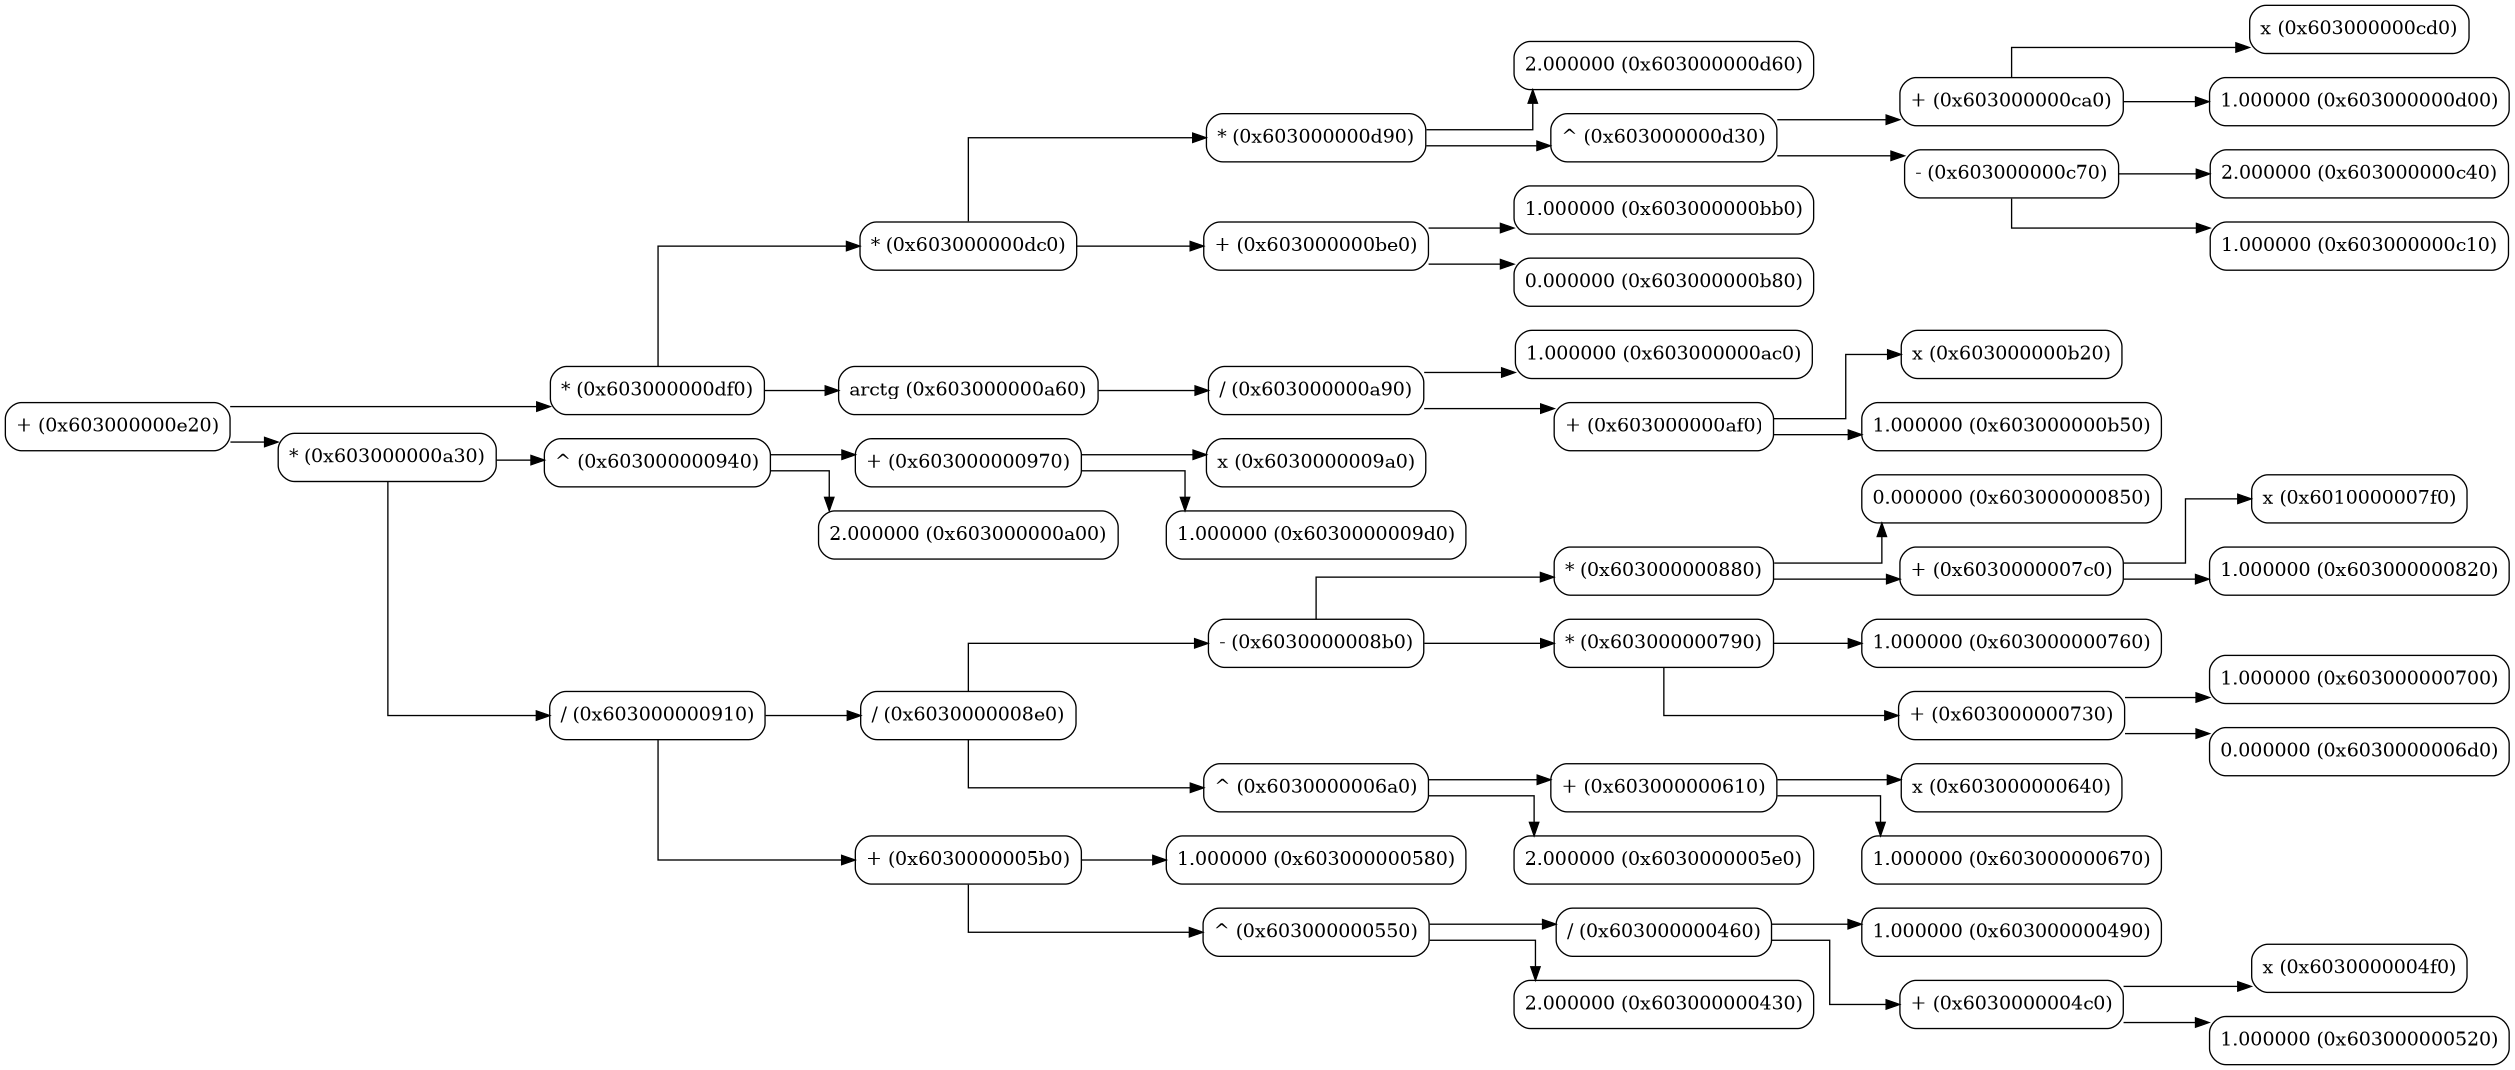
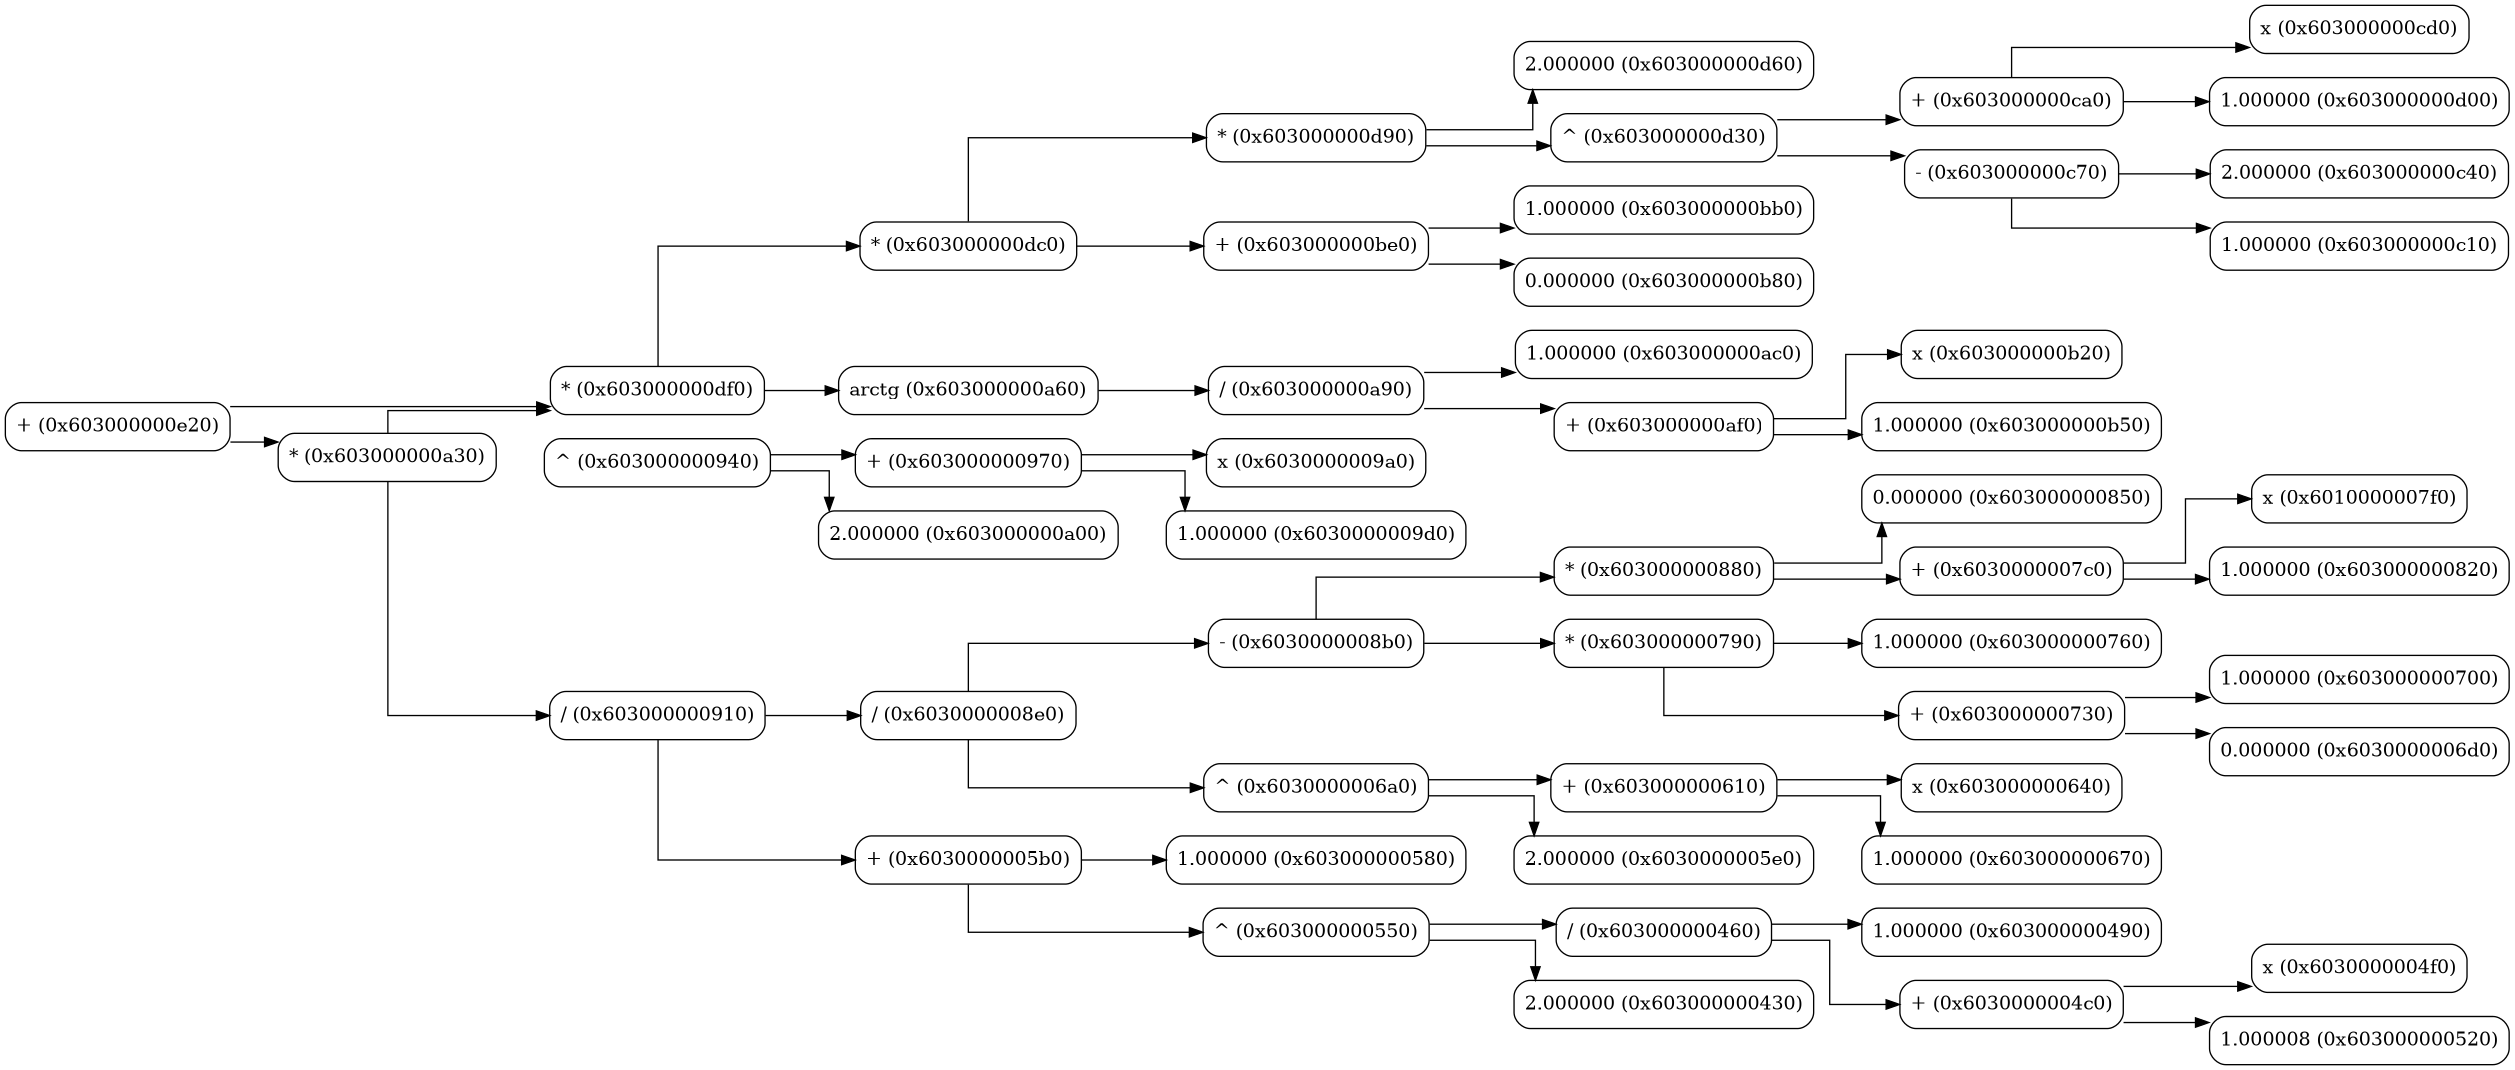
(514, 460) -> (451, 411)
(2359, 1041) -> (2359, 1041)
